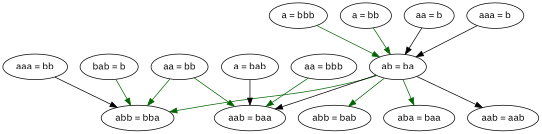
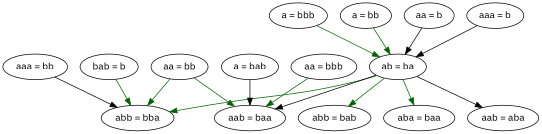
(503, 118) -> (503, 118)
